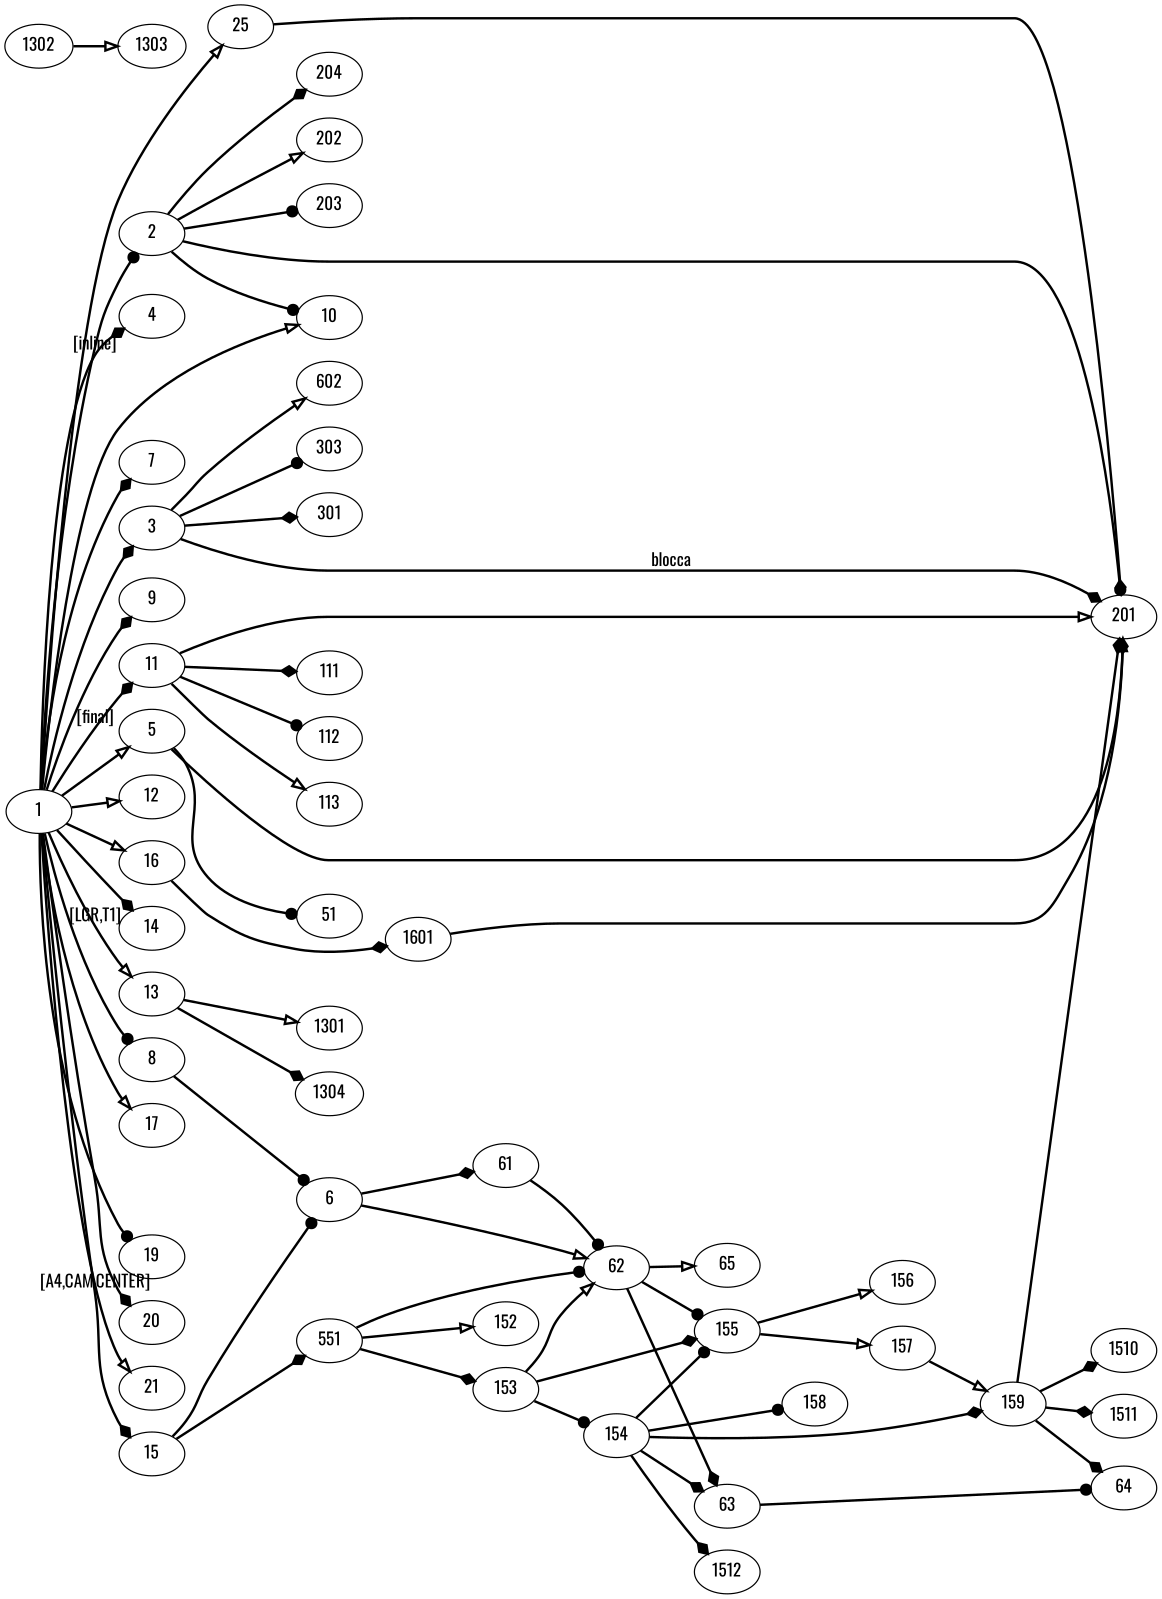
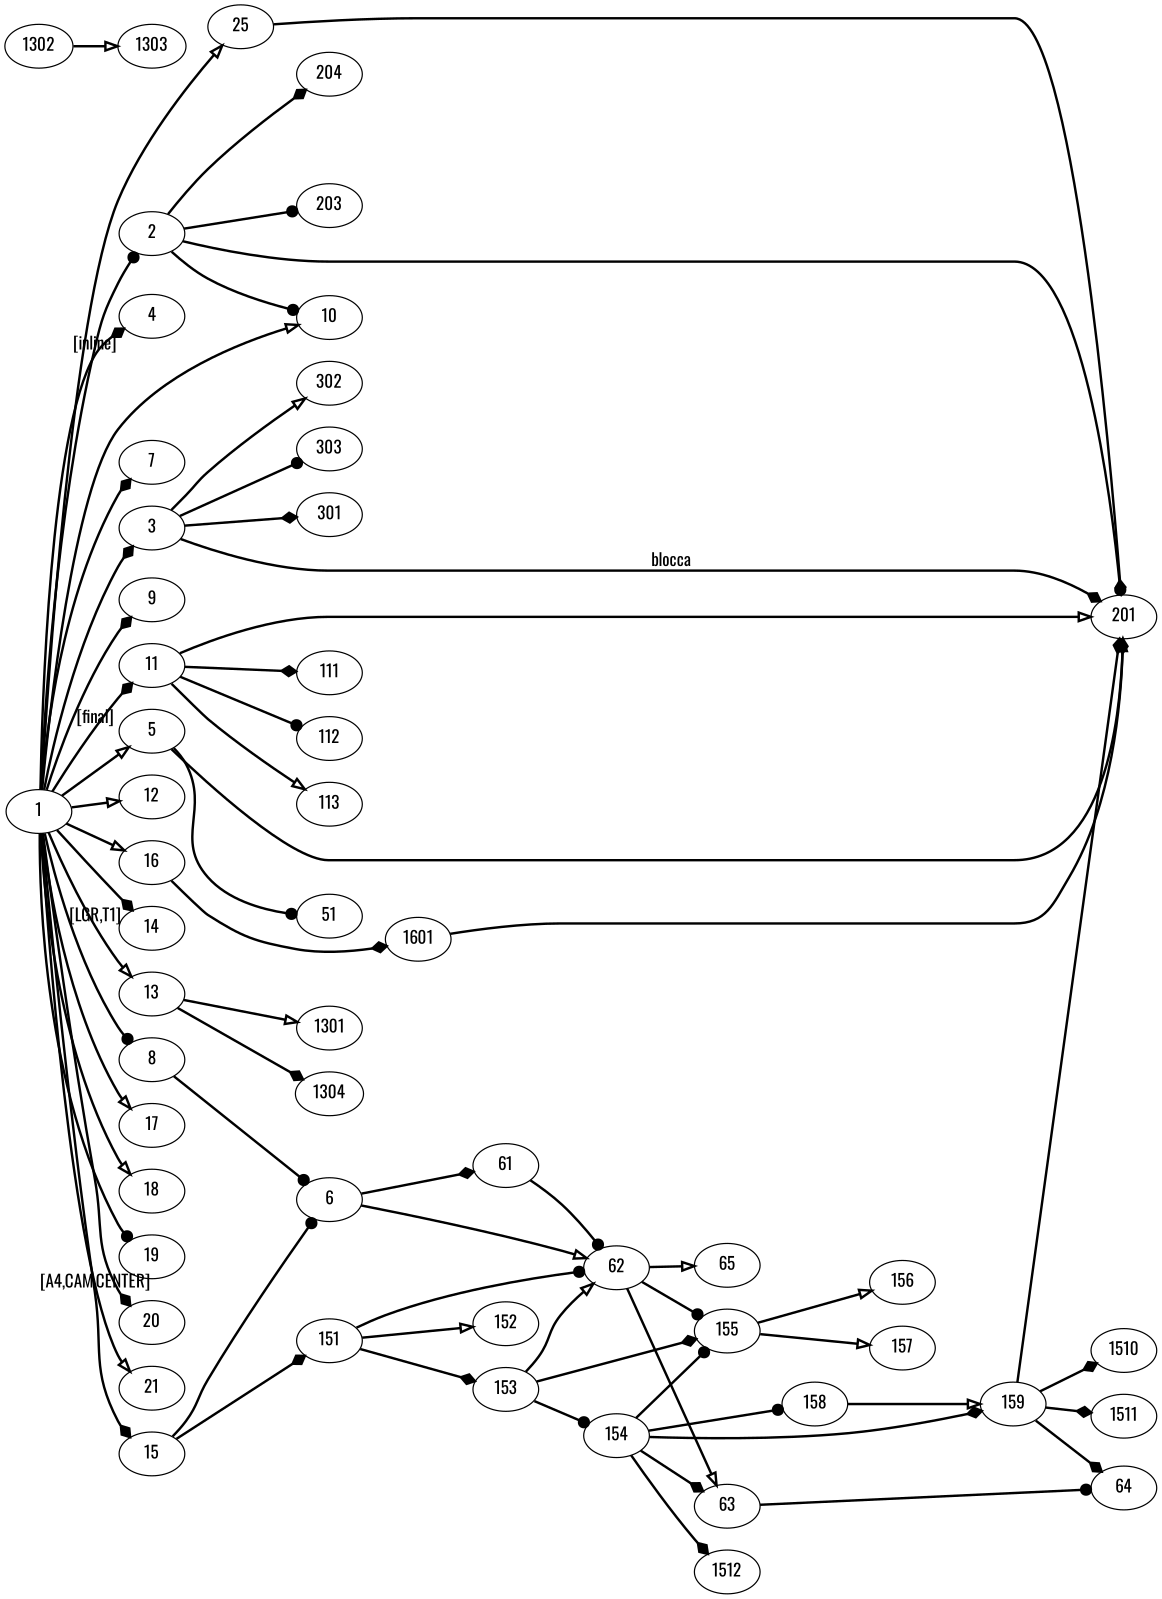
(329, 140) -> none
(329, 383) -> (329, 383)
none -> (152, 1191)
(329, 1341) -> (329, 1341)
(952, 1373) -> (908, 1404)
(667, 1377) -> (667, 1377)
